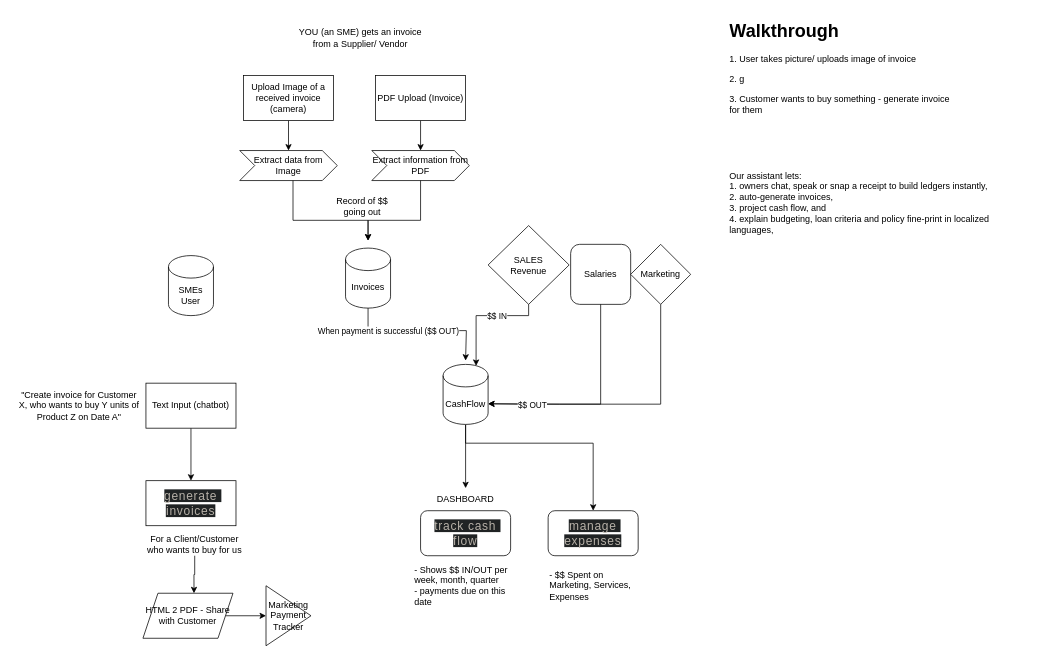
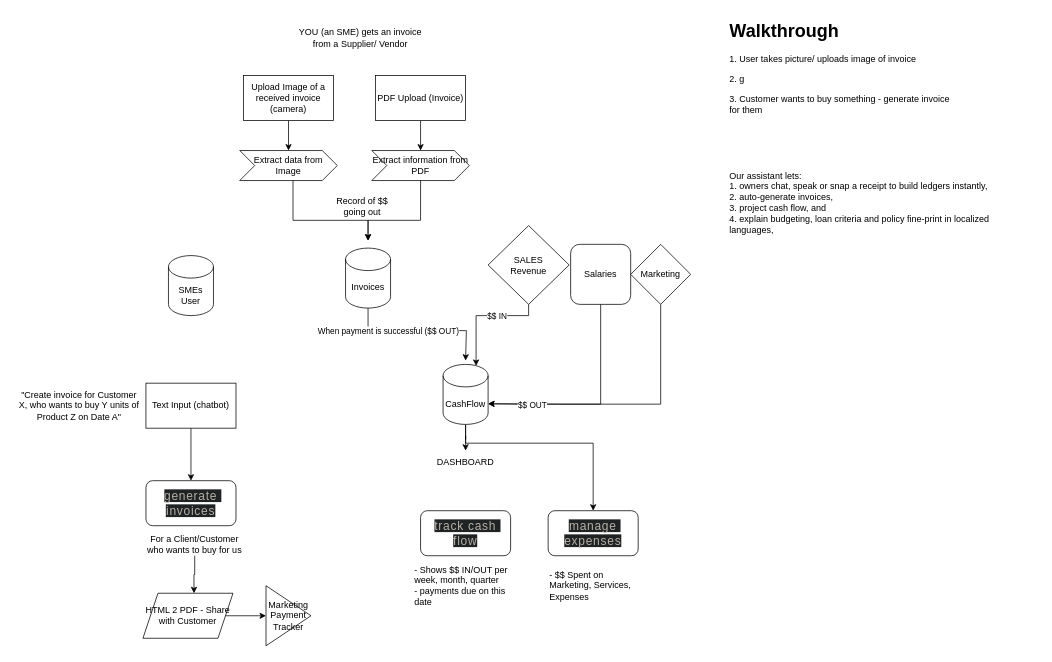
(465, 499) -> (465, 462)
(191, 503) -> (191, 503)
